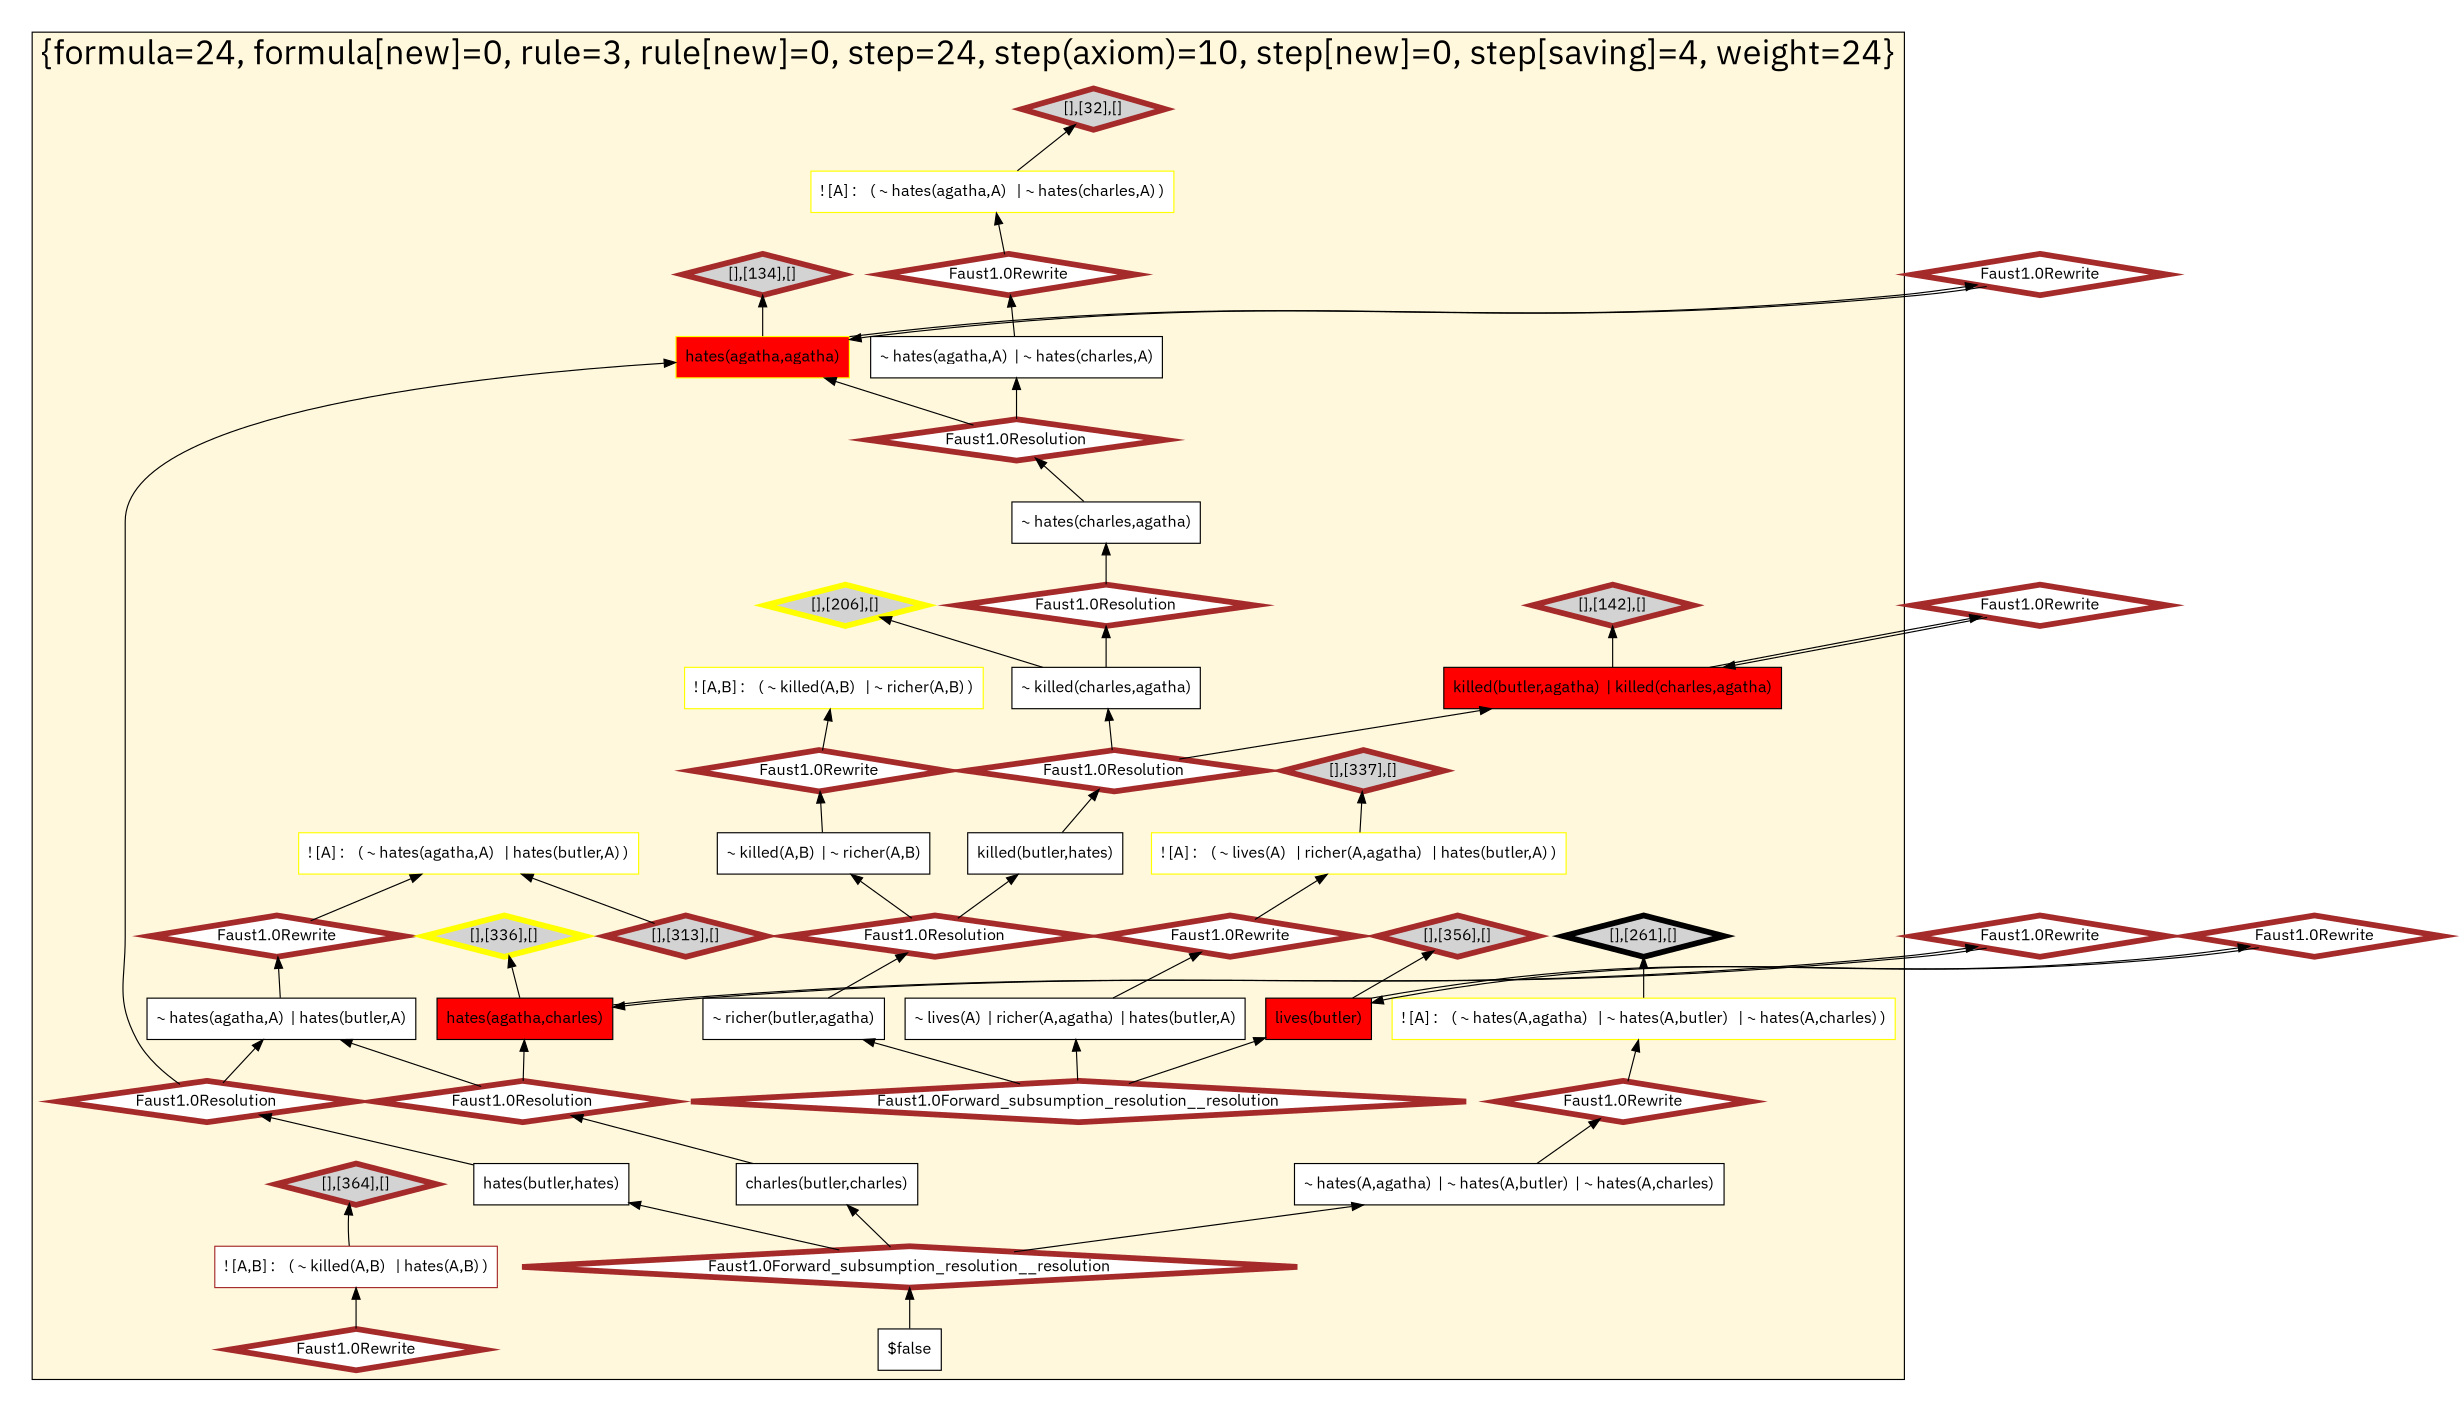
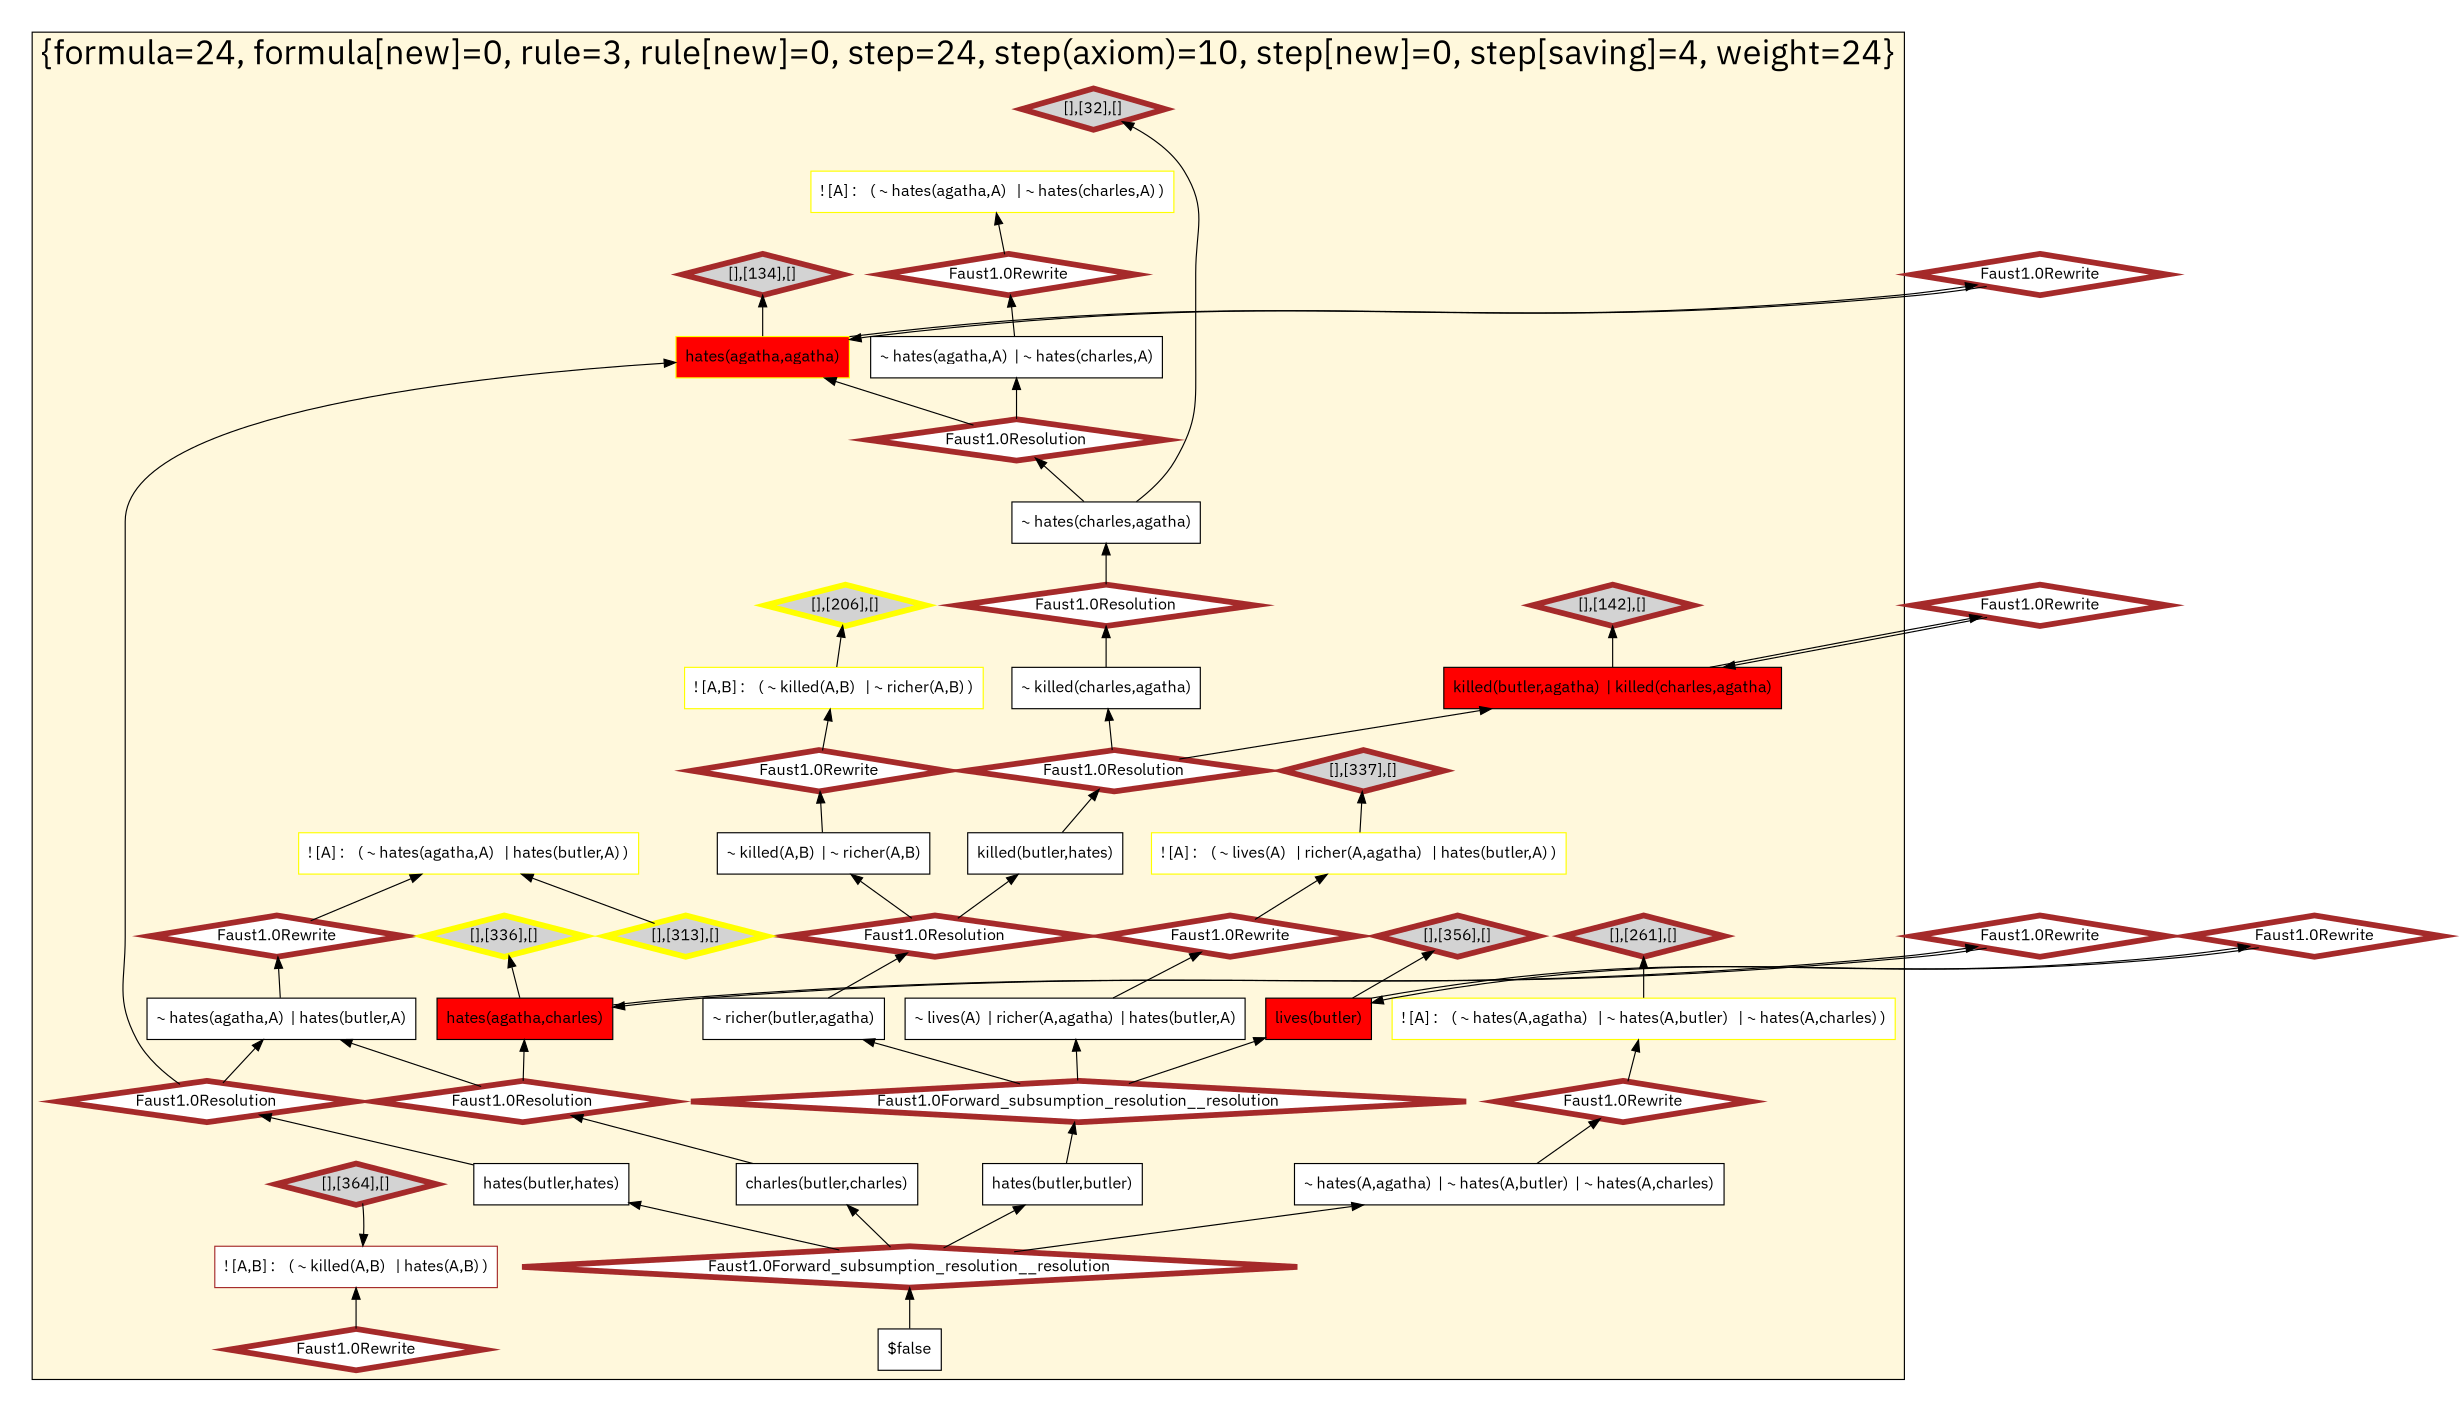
(1042, 151) -> (1196, 321)
(967, 644) -> (839, 652)
(686, 936) -> (686, 936)
(1644, 936) -> (1644, 936)
none -> (1062, 1184)
(348, 1230) -> (364, 1219)
